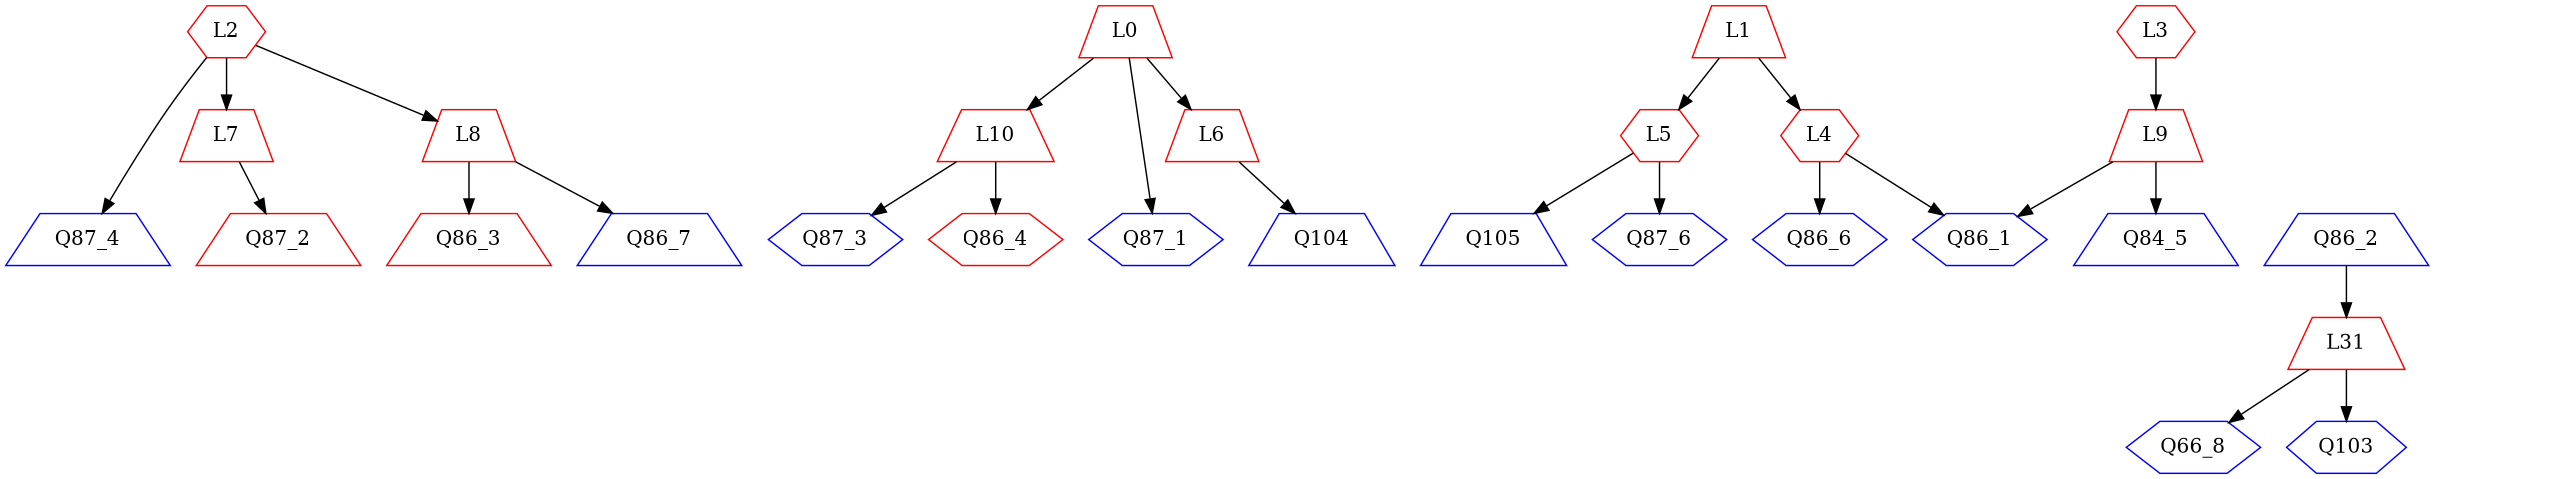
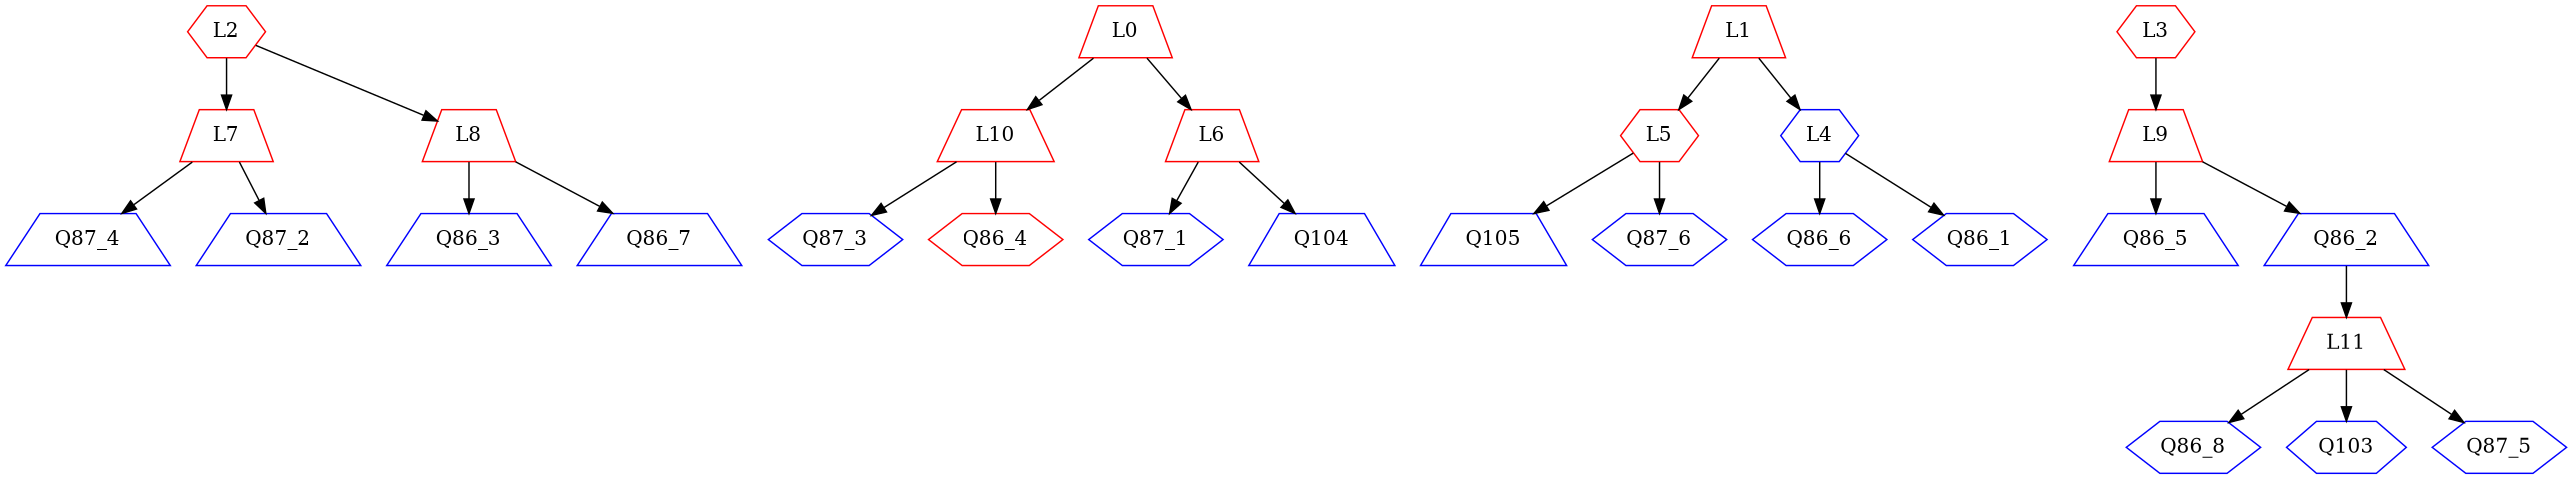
(155, 127) -> (163, 183)
(1140, 128) -> (1188, 181)
(1820, 136) -> (1820, 136)
(2072, 185) -> (2245, 184)
(279, 240) -> (279, 240)
(469, 240) -> (469, 240)
(2156, 240) -> (2156, 240)
(2346, 343) -> (2346, 343)
(2193, 447) -> (2193, 447)
none -> (2499, 447)
